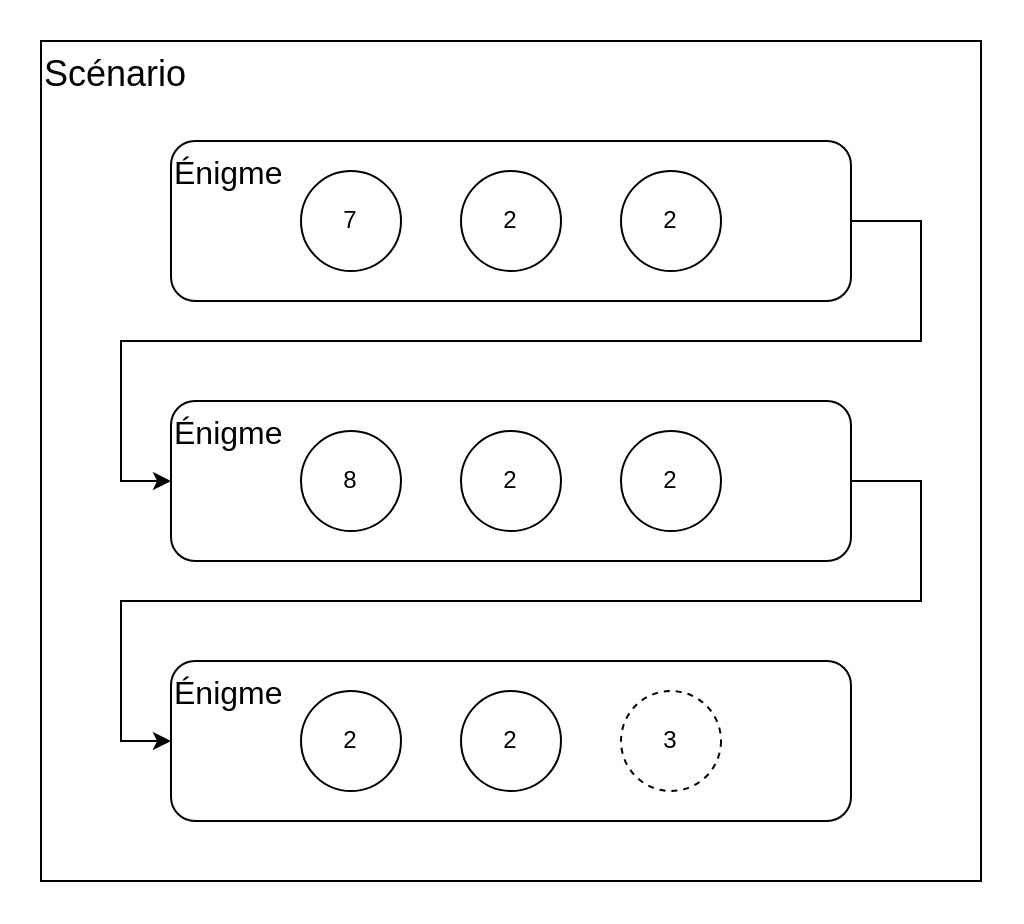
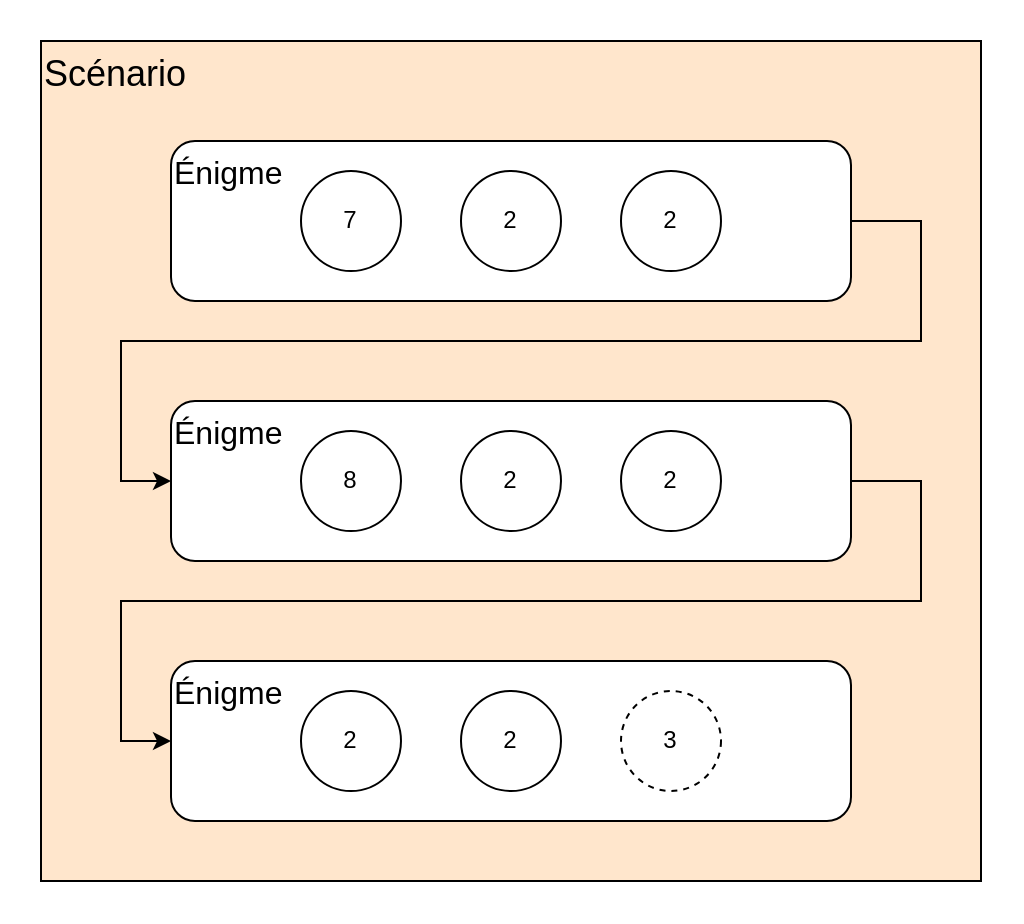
(96, 69) -> (96, 69)
